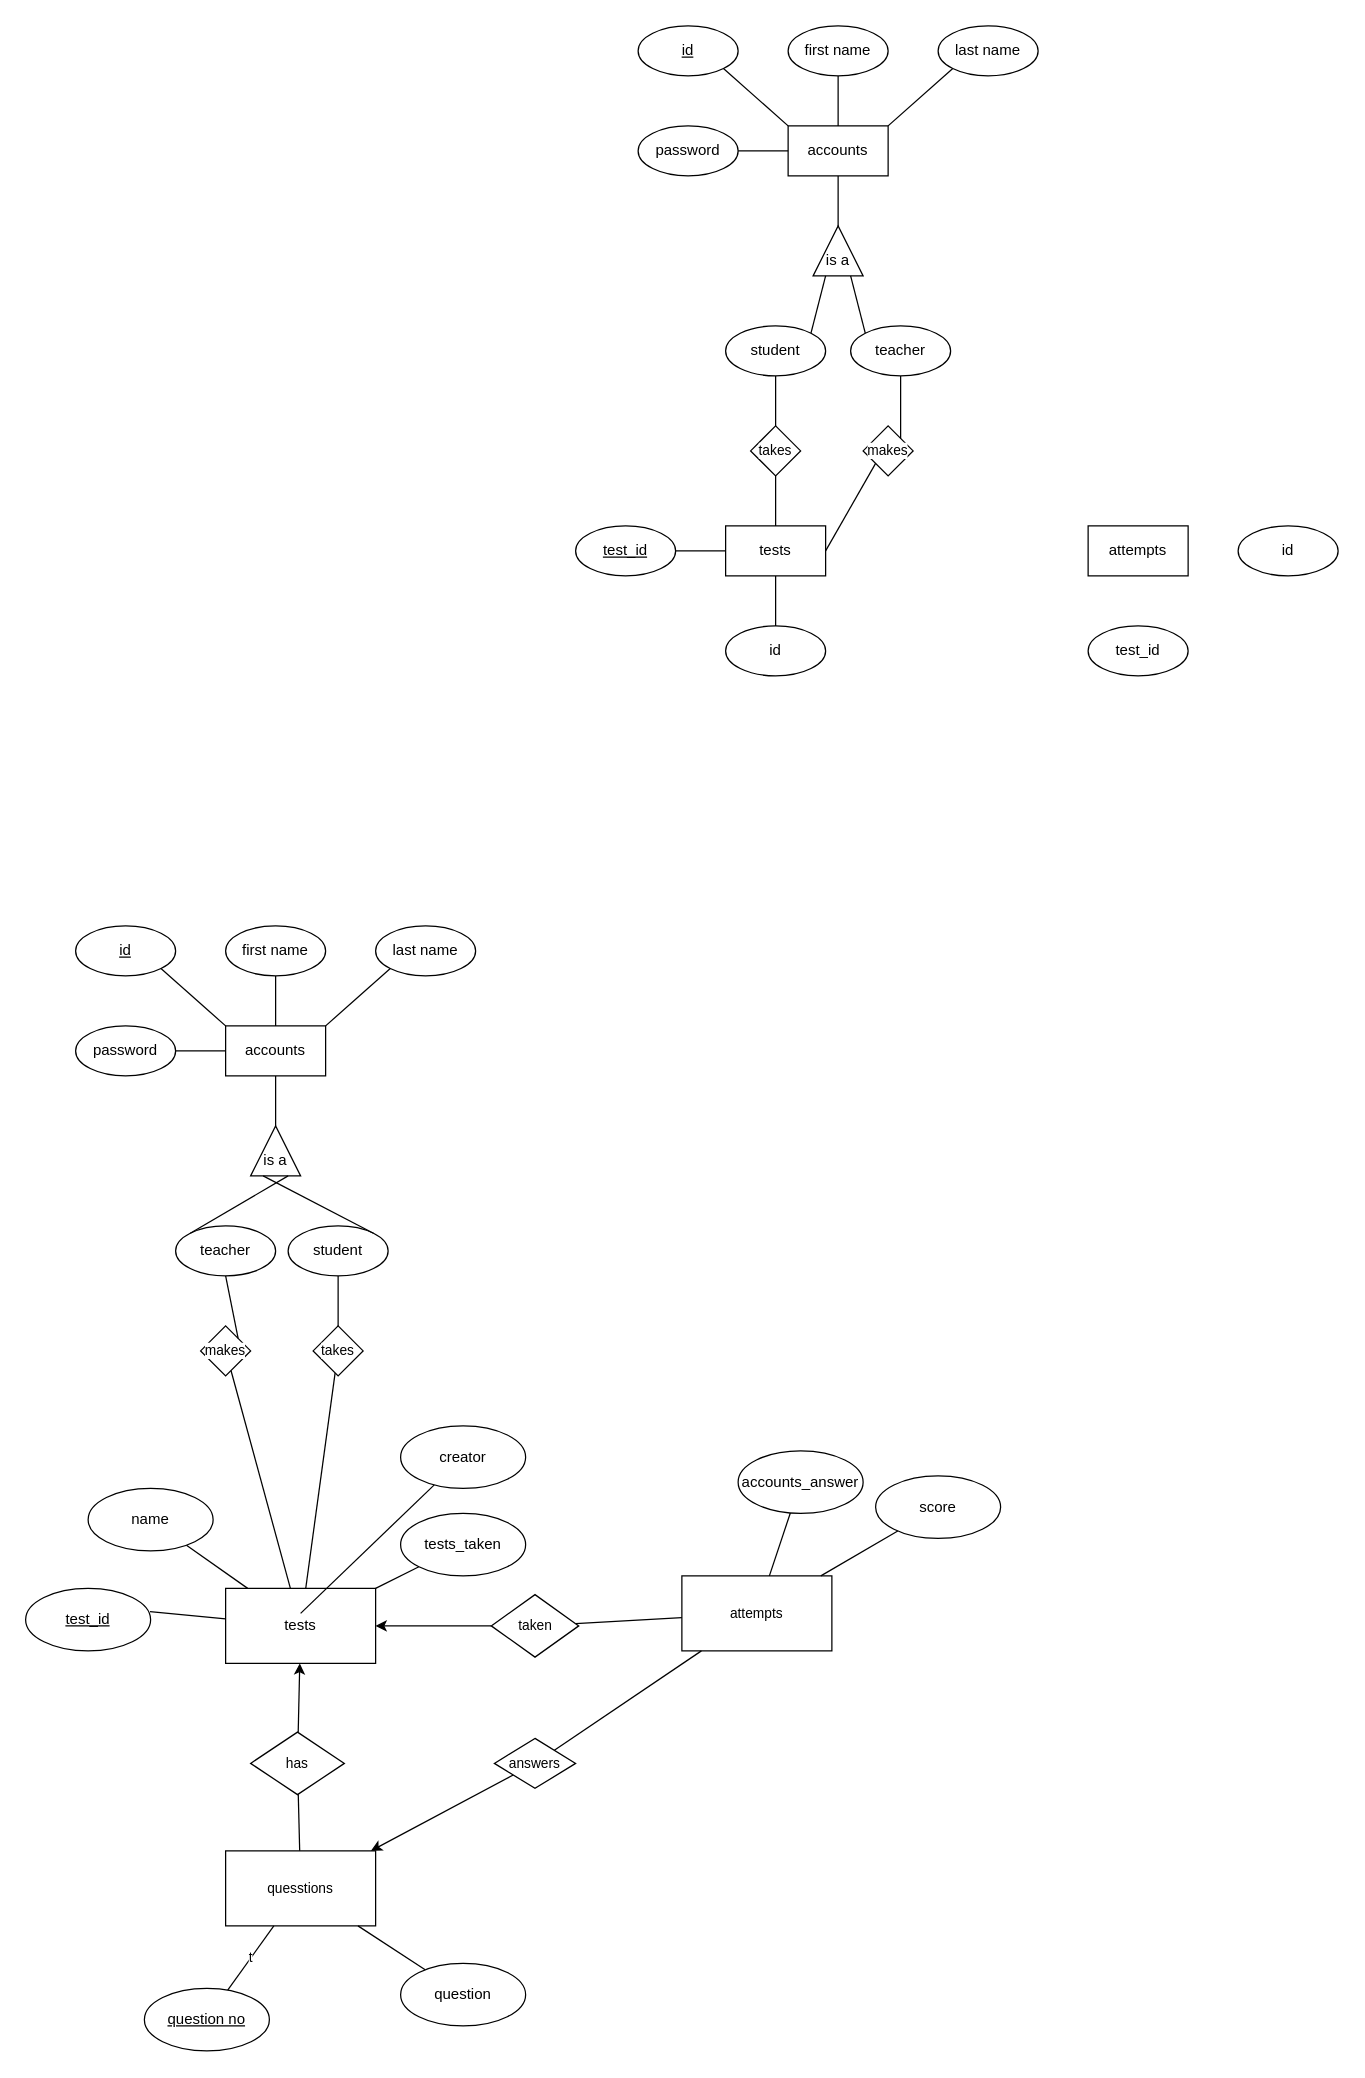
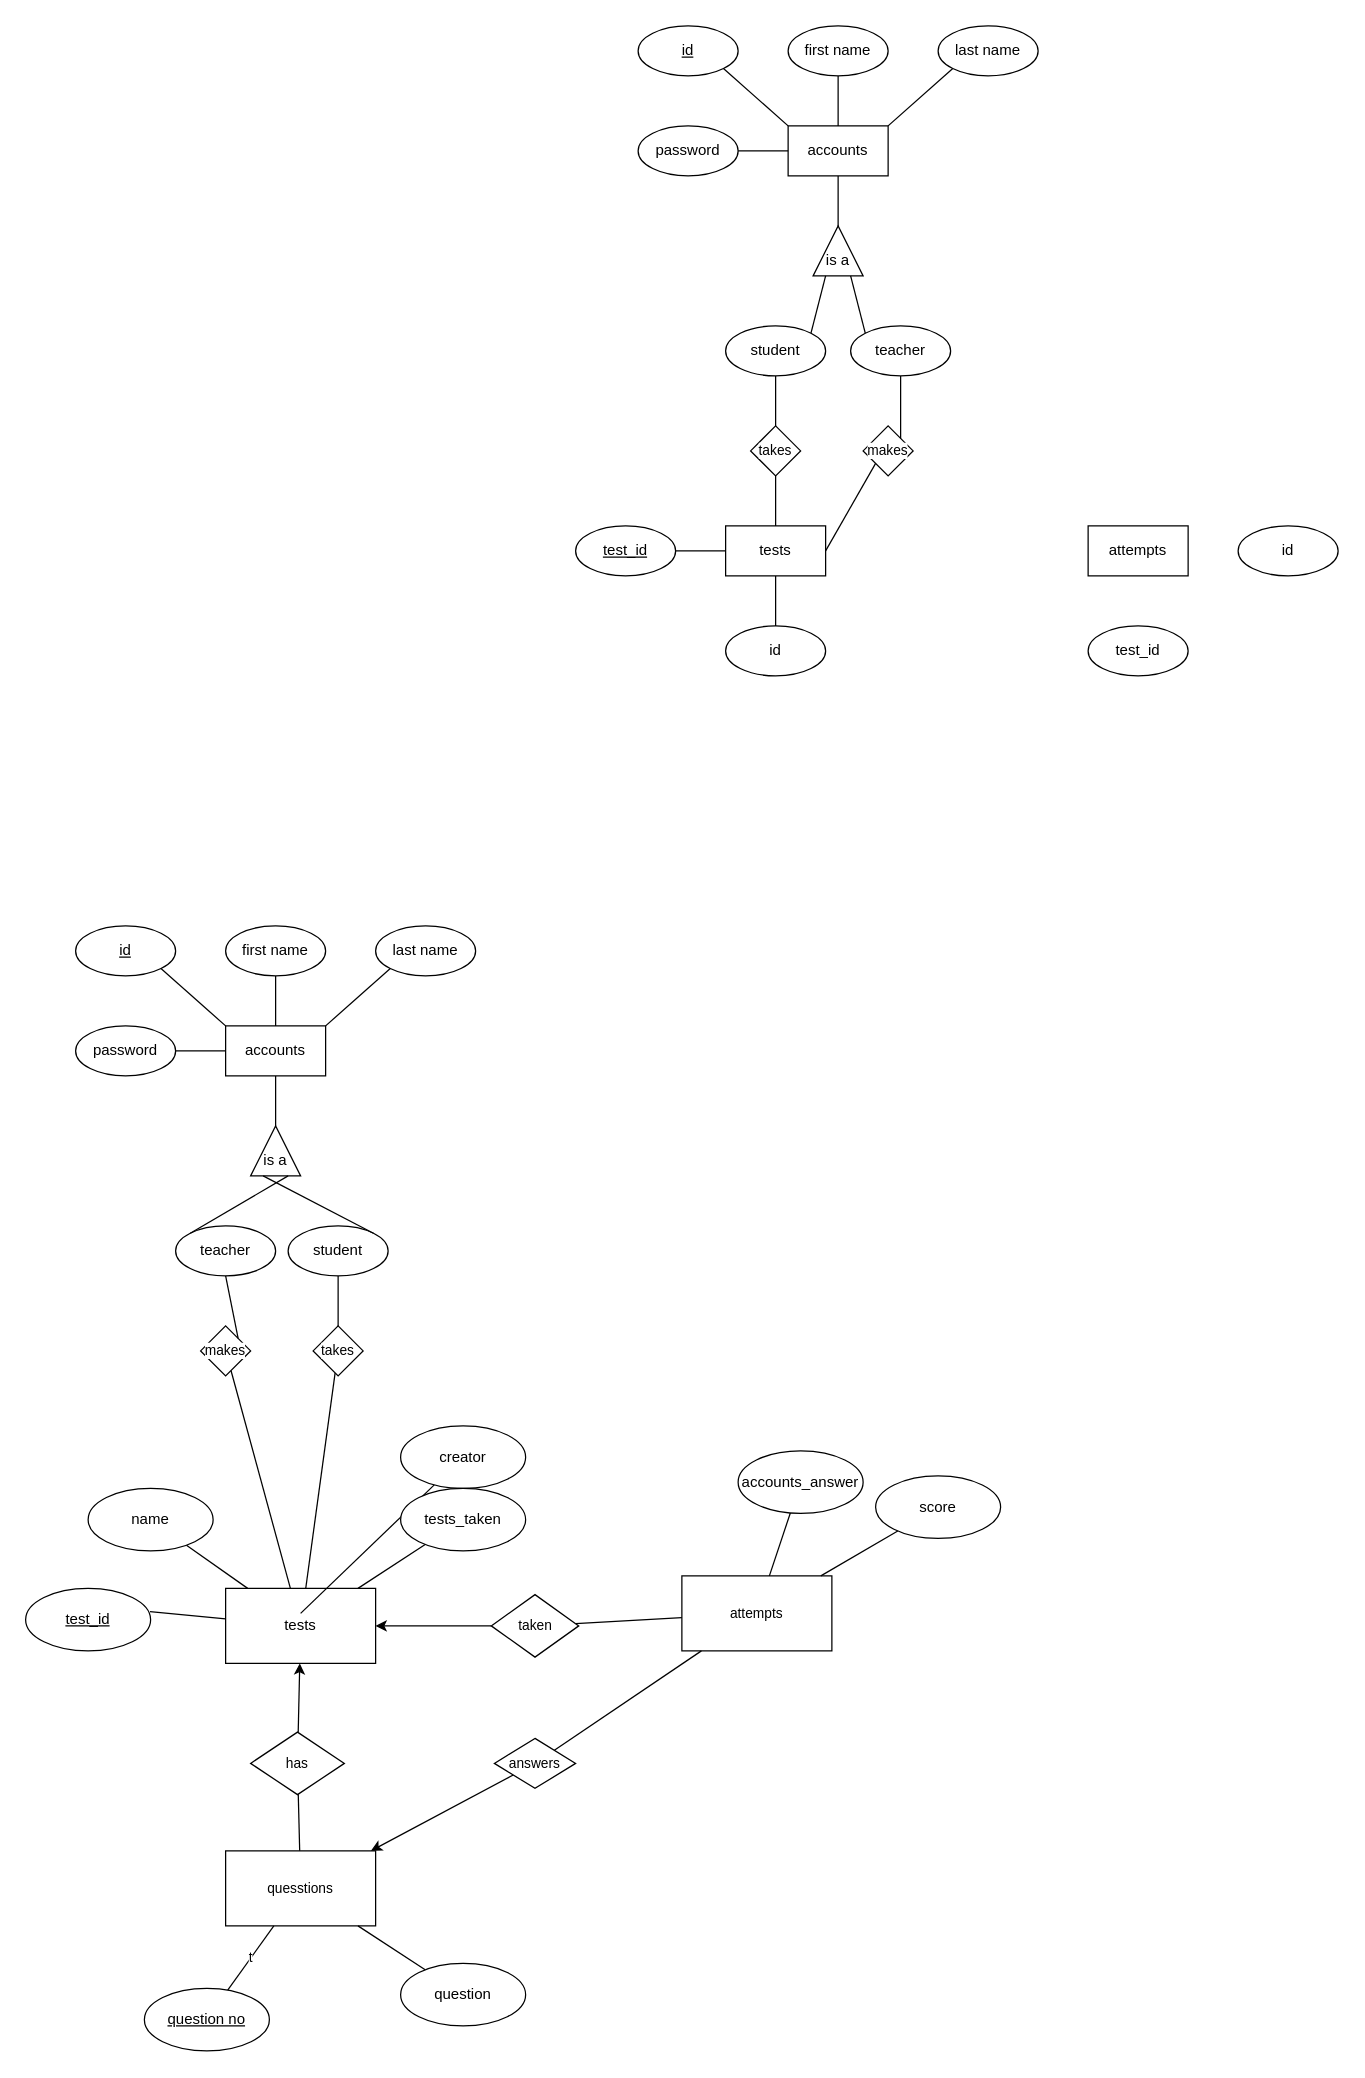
(463, 1544) -> (463, 1519)
